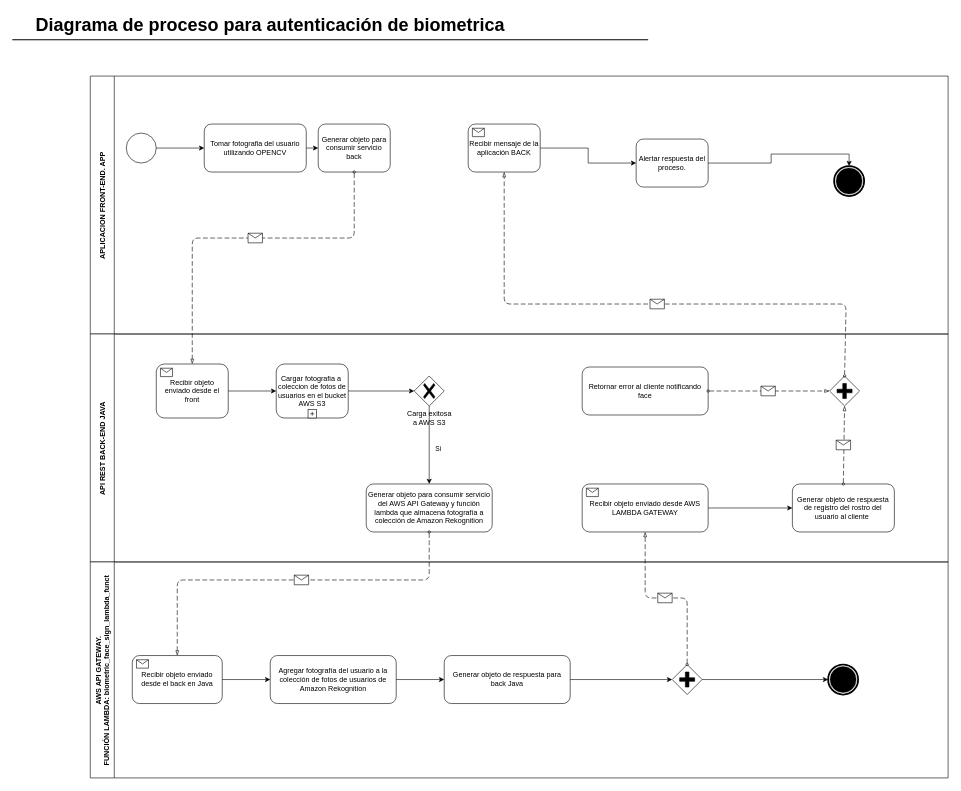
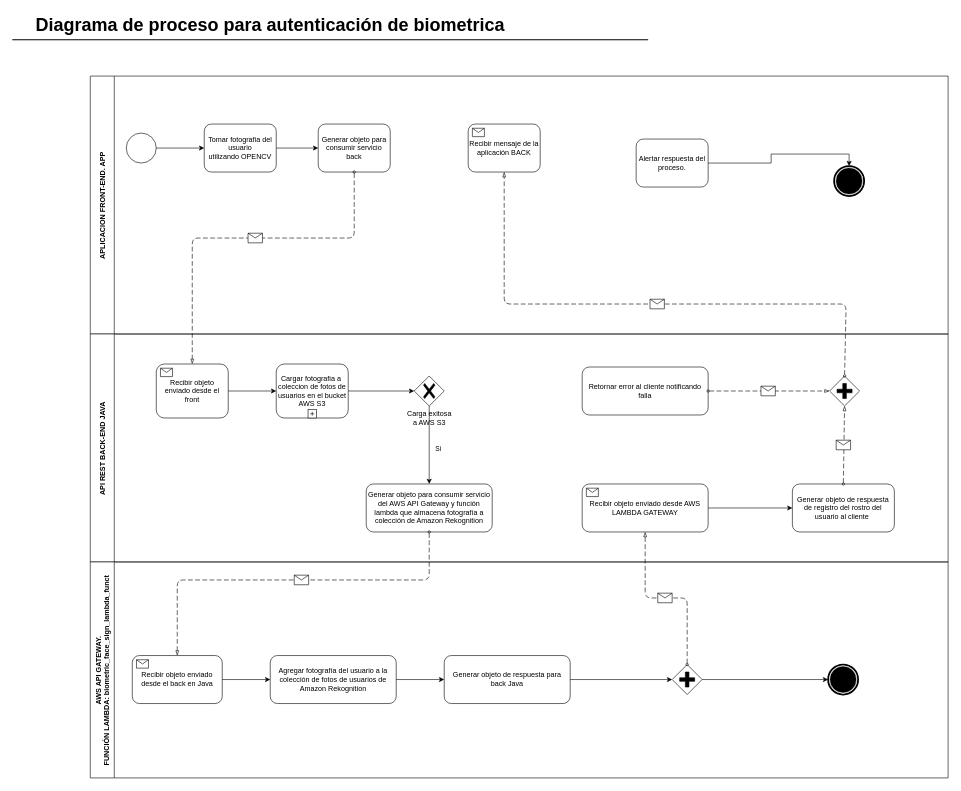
(255, 148) -> (240, 148)
(588, 162) -> none
(645, 391) -> (645, 391)
